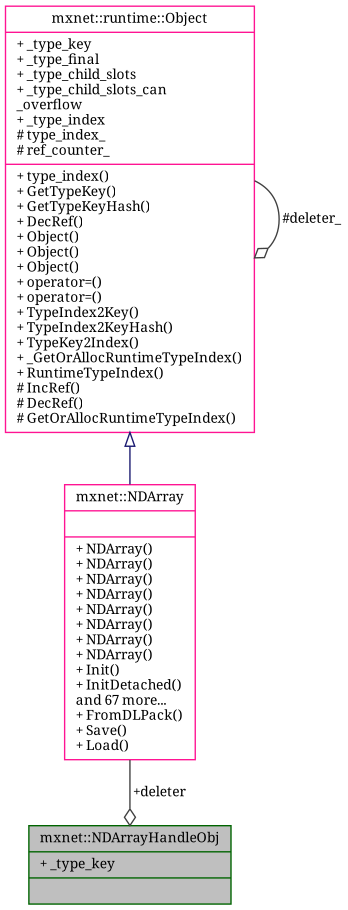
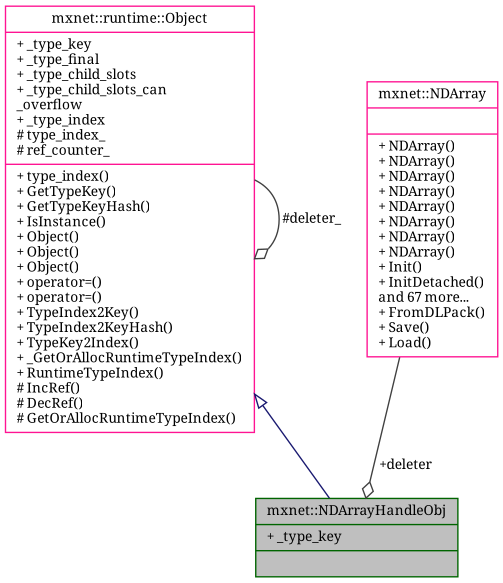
(50, 222) -> (62, 222)
(130, 465) -> (296, 452)
